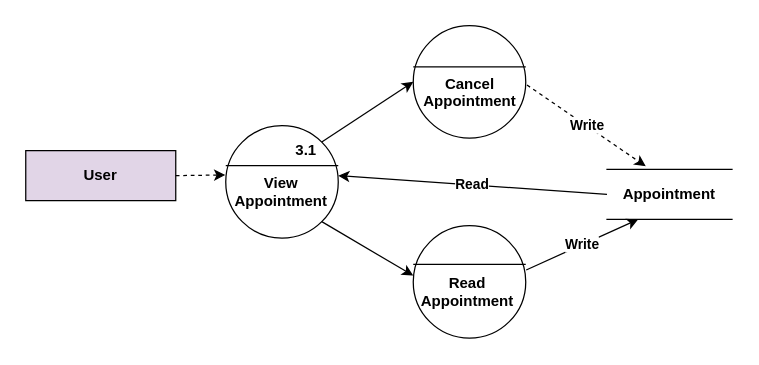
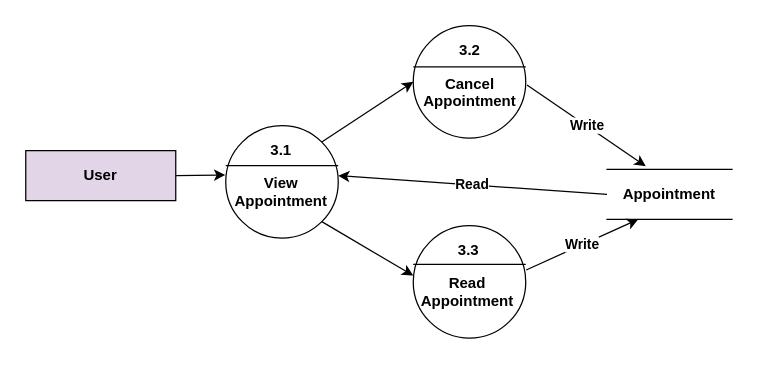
none -> (469, 51)
(549, 100) -> (549, 100)
(306, 151) -> (281, 151)
(195, 175) -> (195, 175)
none -> (468, 251)
